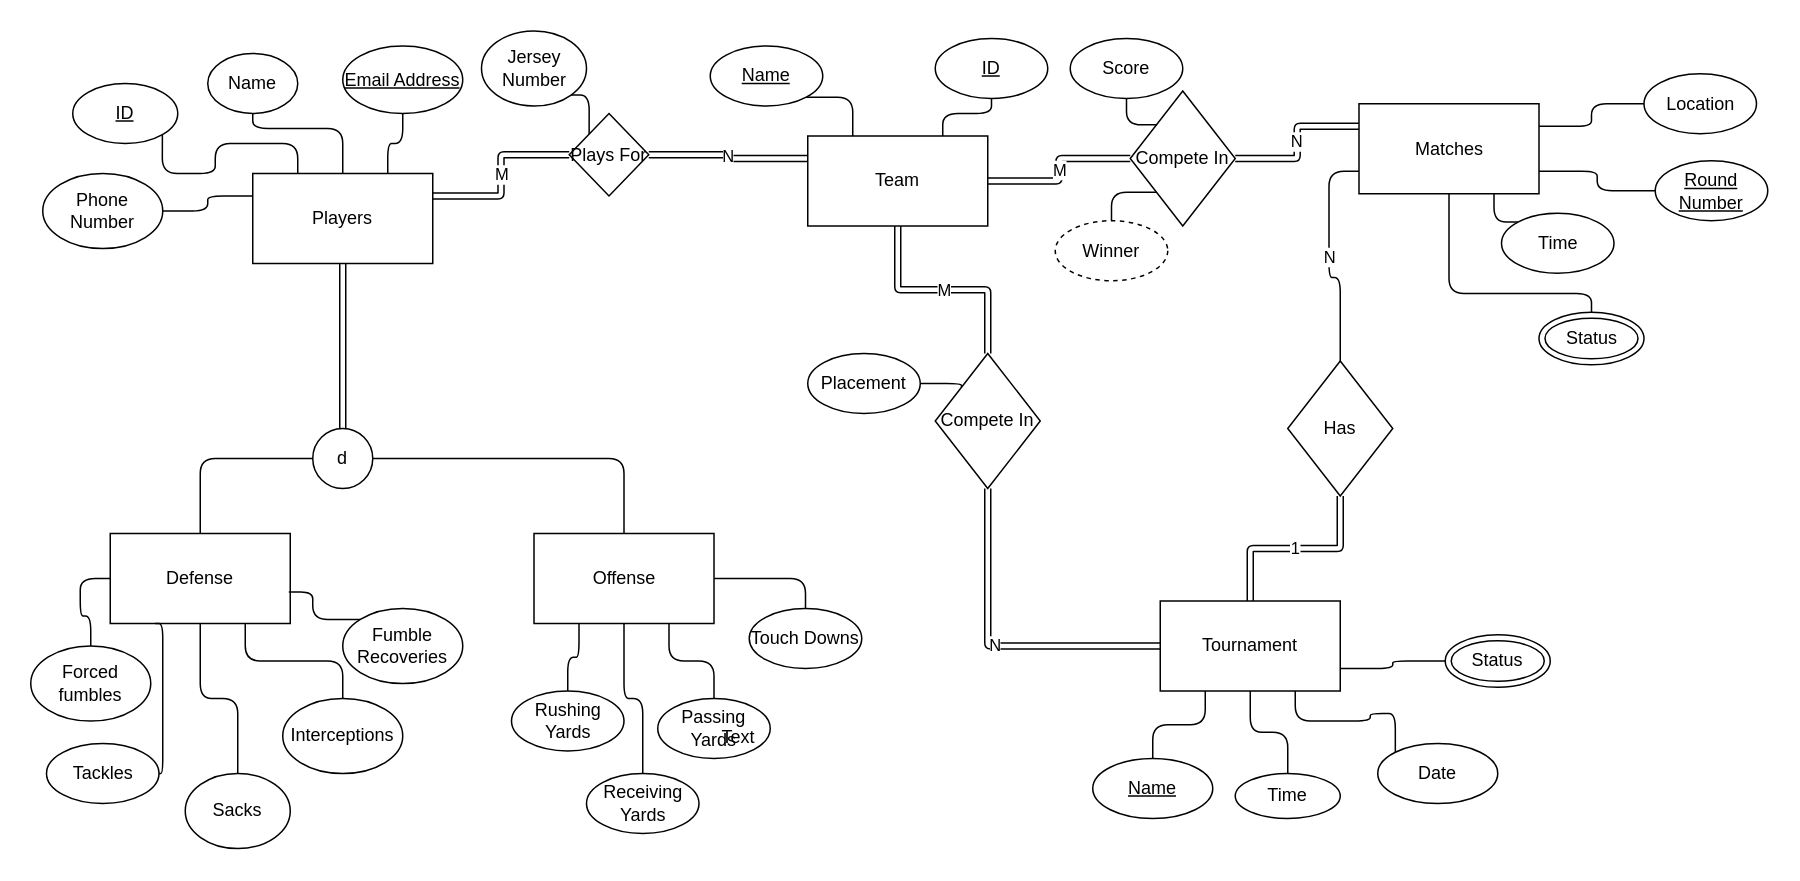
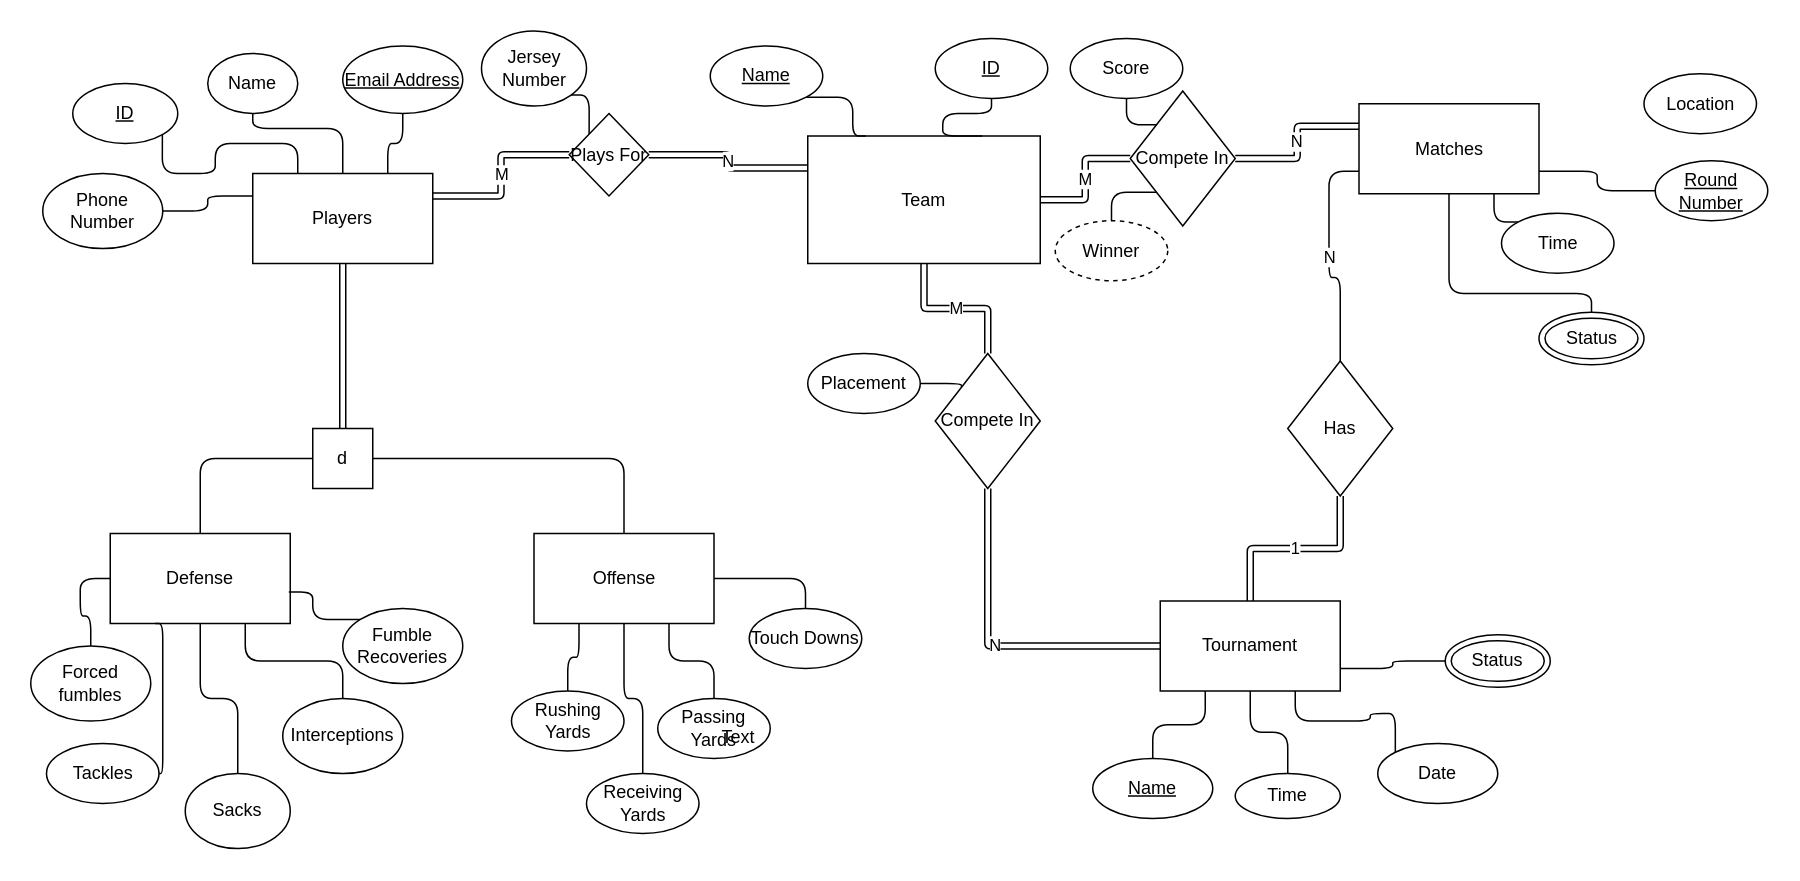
(1592, 116) -> none
(898, 181) -> (924, 200)
(343, 458) -> (343, 458)
